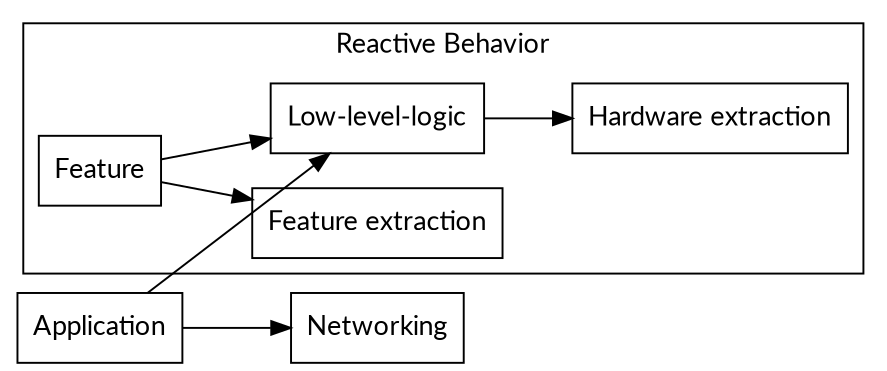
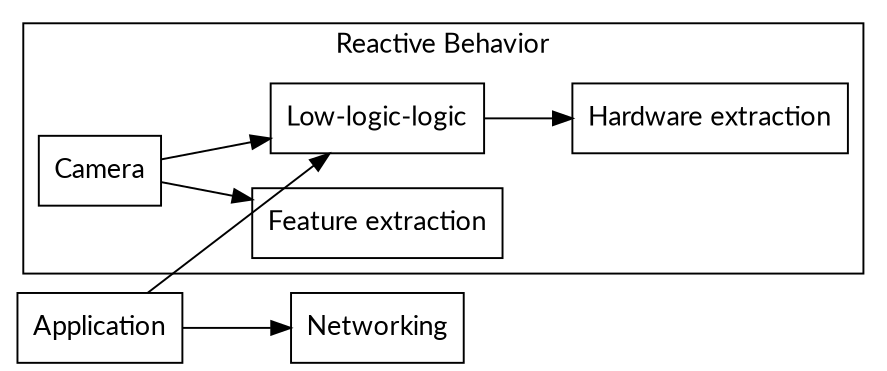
(377, 118) -> (377, 118)
(100, 171) -> (100, 171)
